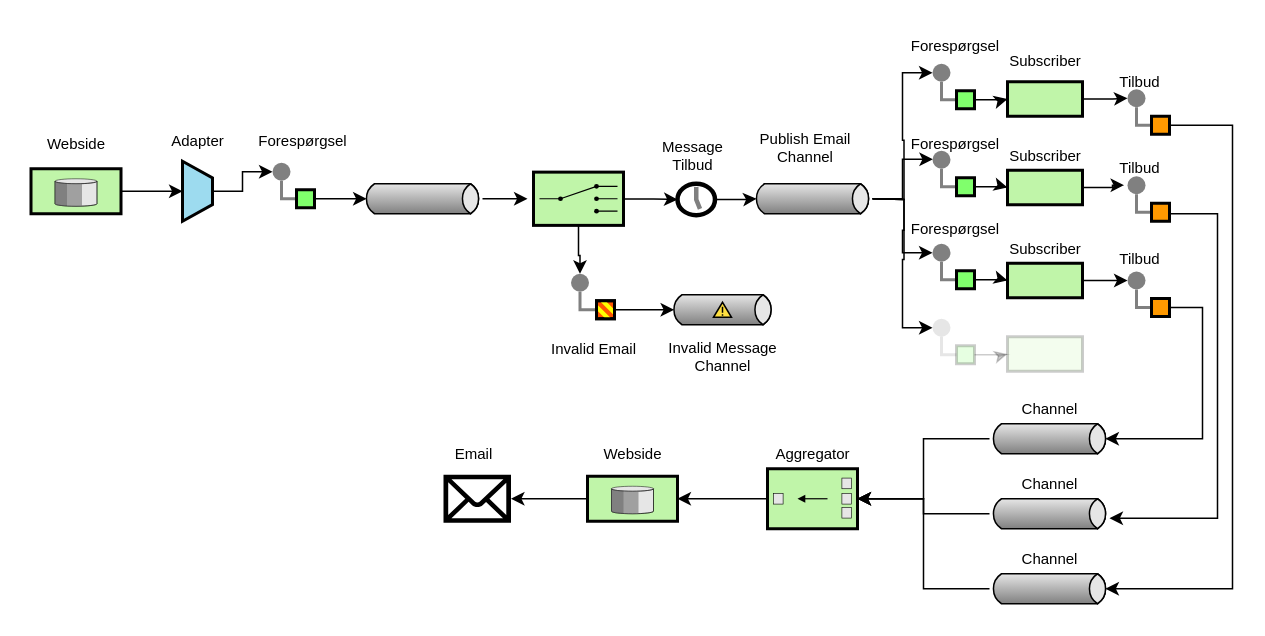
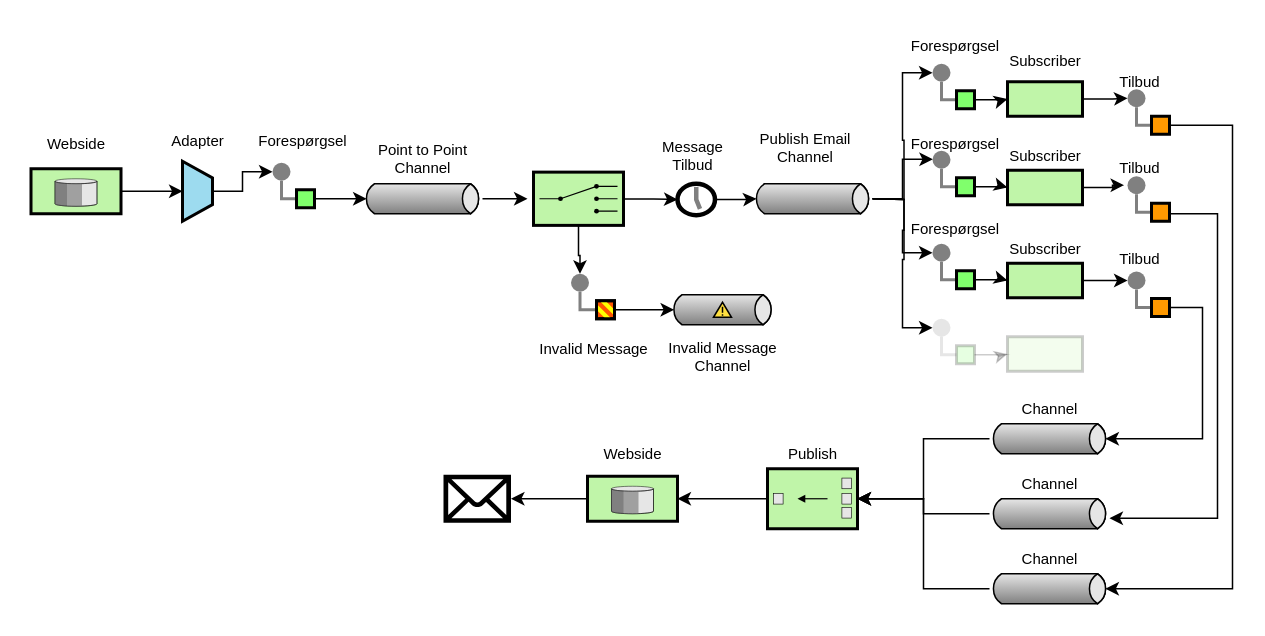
none -> (422, 158)
(594, 349) -> (594, 349)
(473, 454) -> none
(813, 454) -> (813, 454)
